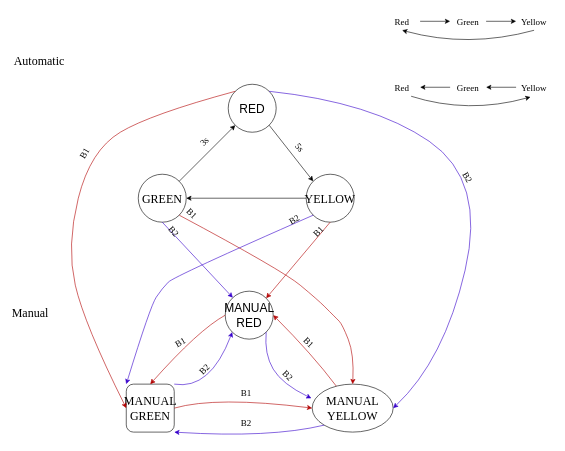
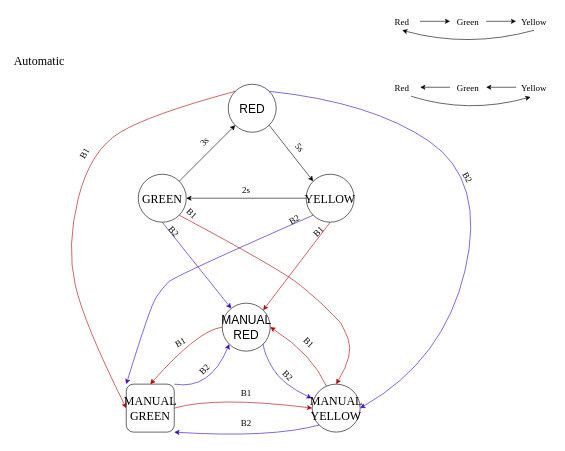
none -> (246, 189)
(30, 312) -> none
(249, 315) -> (246, 327)
(353, 408) -> (336, 408)
